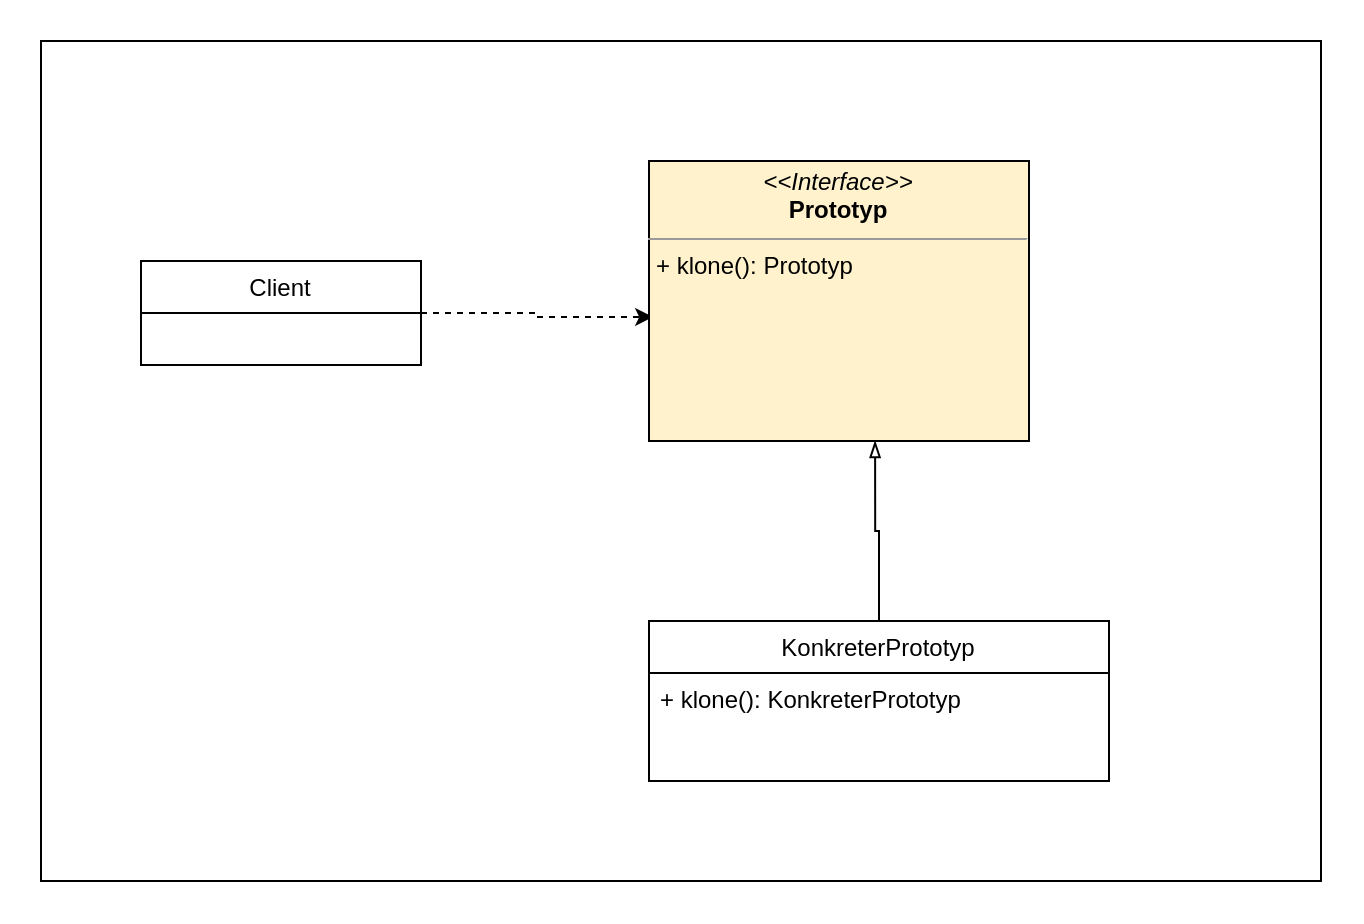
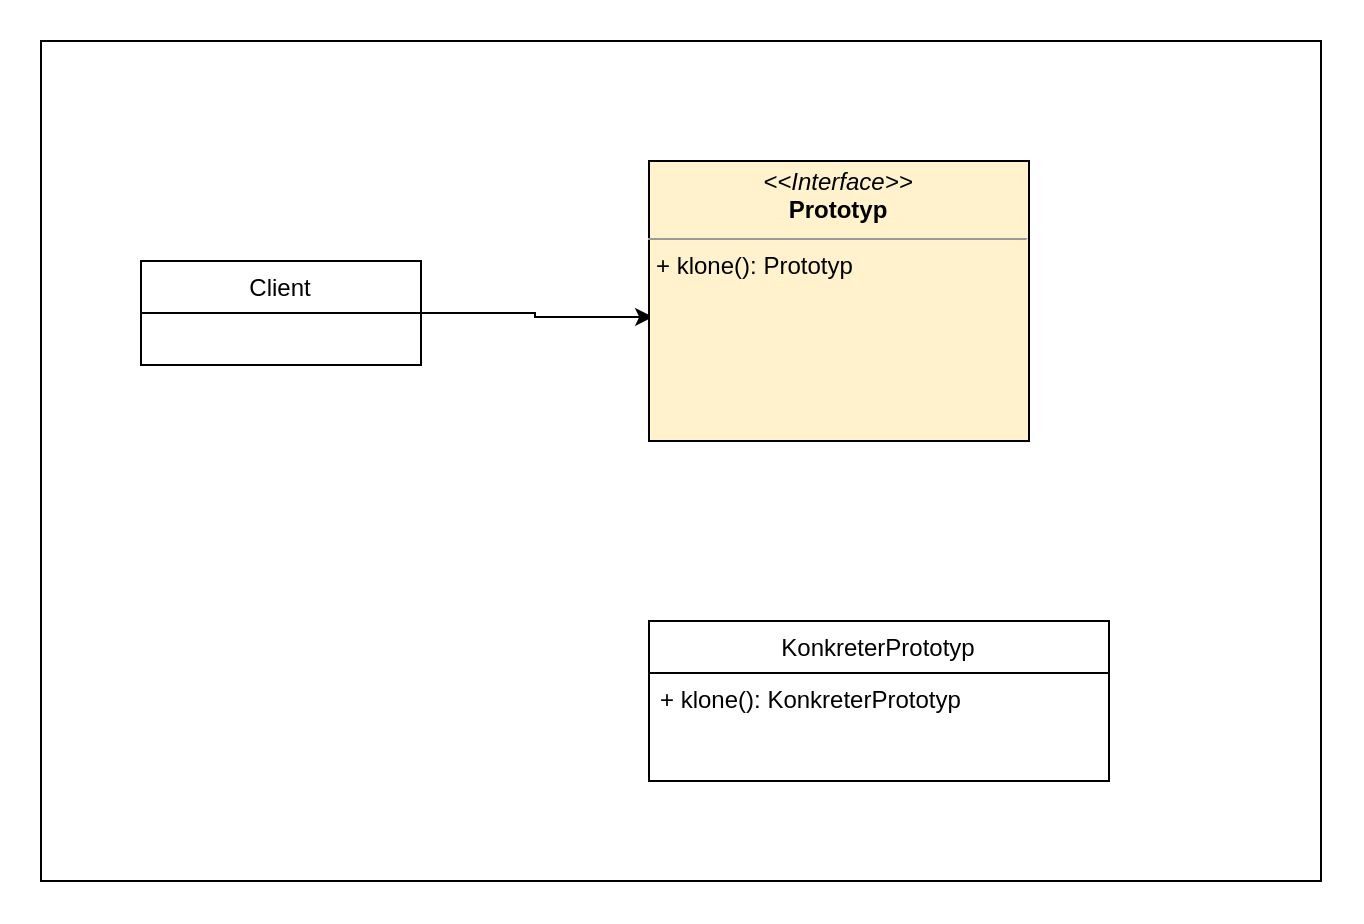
(530, 313) -> (530, 313)
(879, 537) -> none
